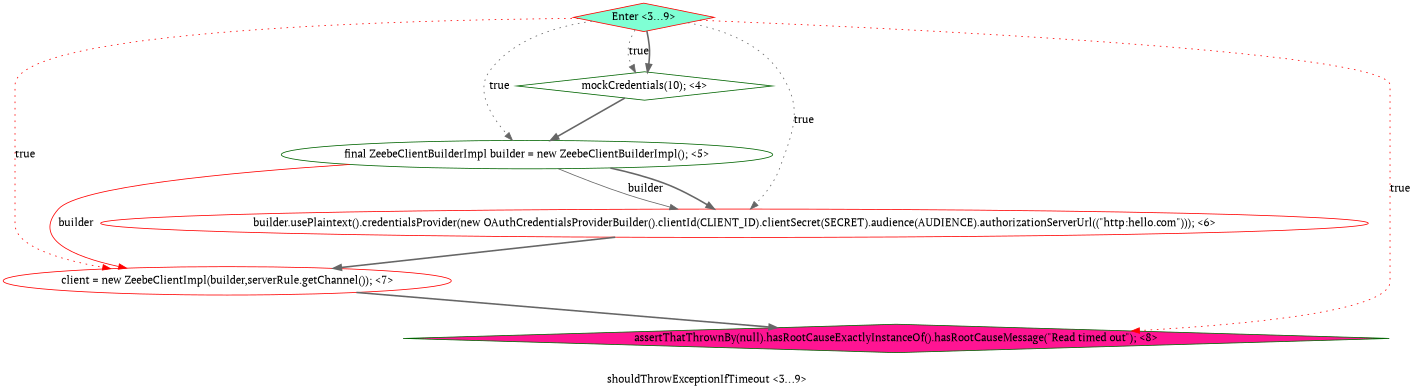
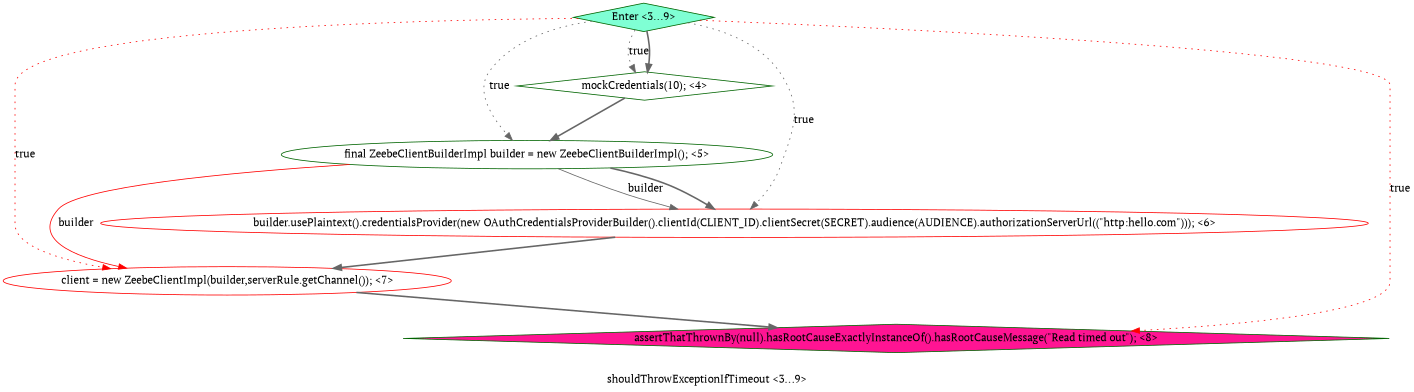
(644, 17) -> (644, 17)
